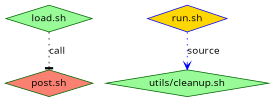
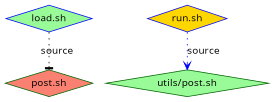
(49, 19) -> (49, 19)
(57, 51) -> (57, 51)
(187, 83) -> (187, 83)
